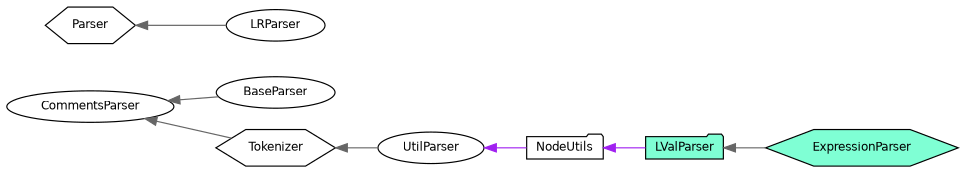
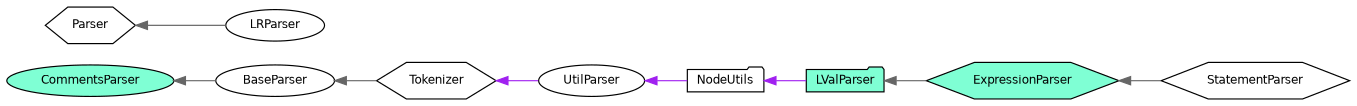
none -> (1255, 81)
(90, 107) -> (90, 81)
(194, 130) -> (361, 81)
(362, 148) -> (523, 81)
